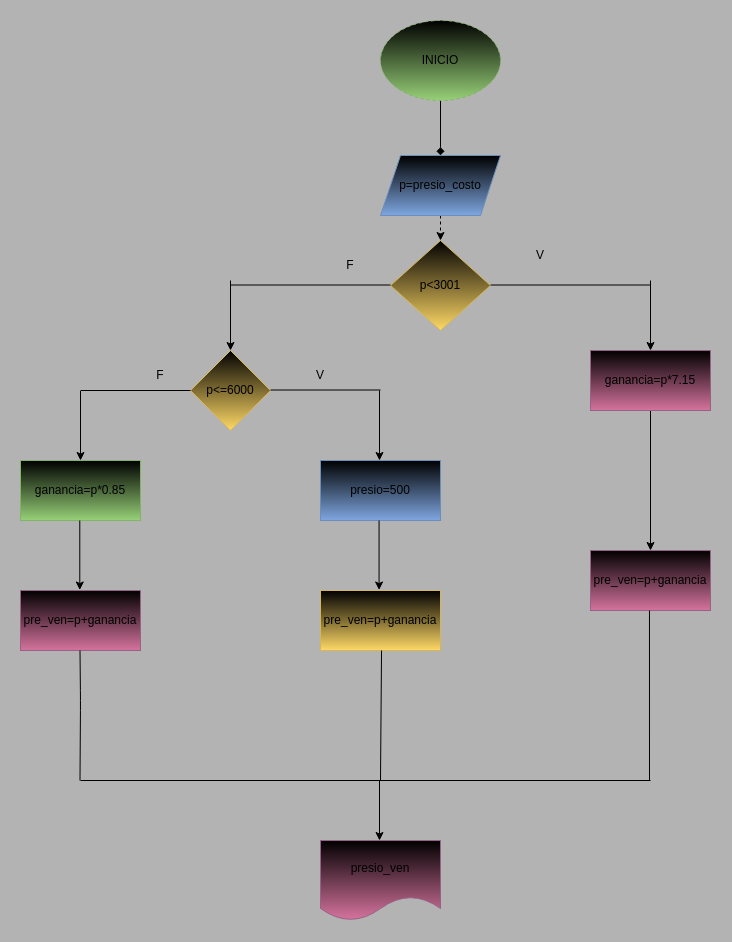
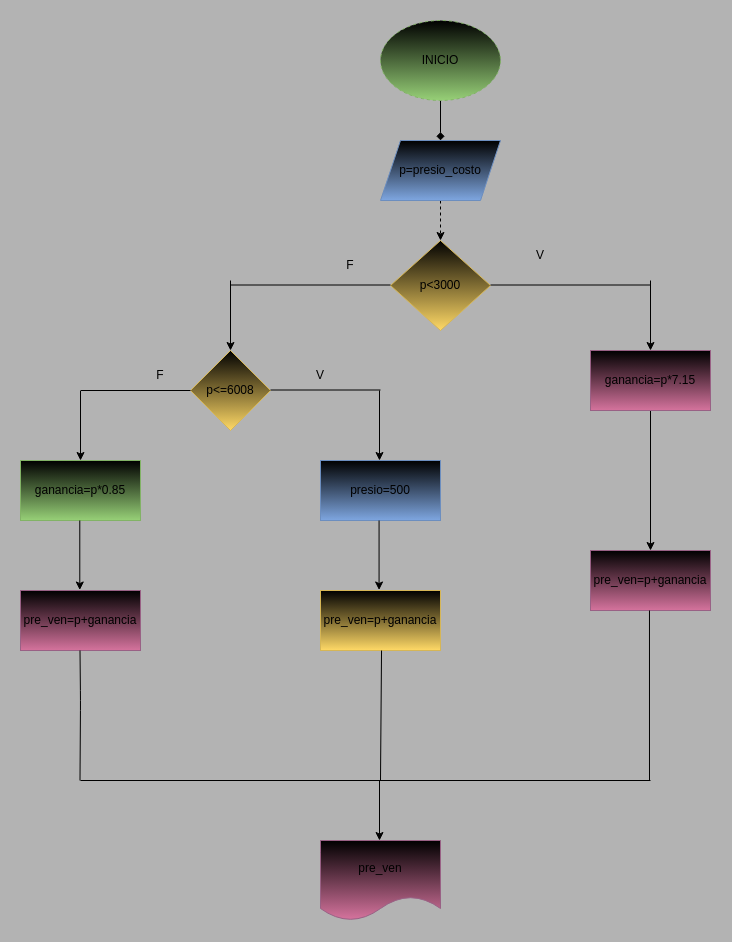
(441, 186) -> (441, 171)
(441, 286) -> (441, 286)
(231, 391) -> (231, 391)
(381, 869) -> (381, 869)
